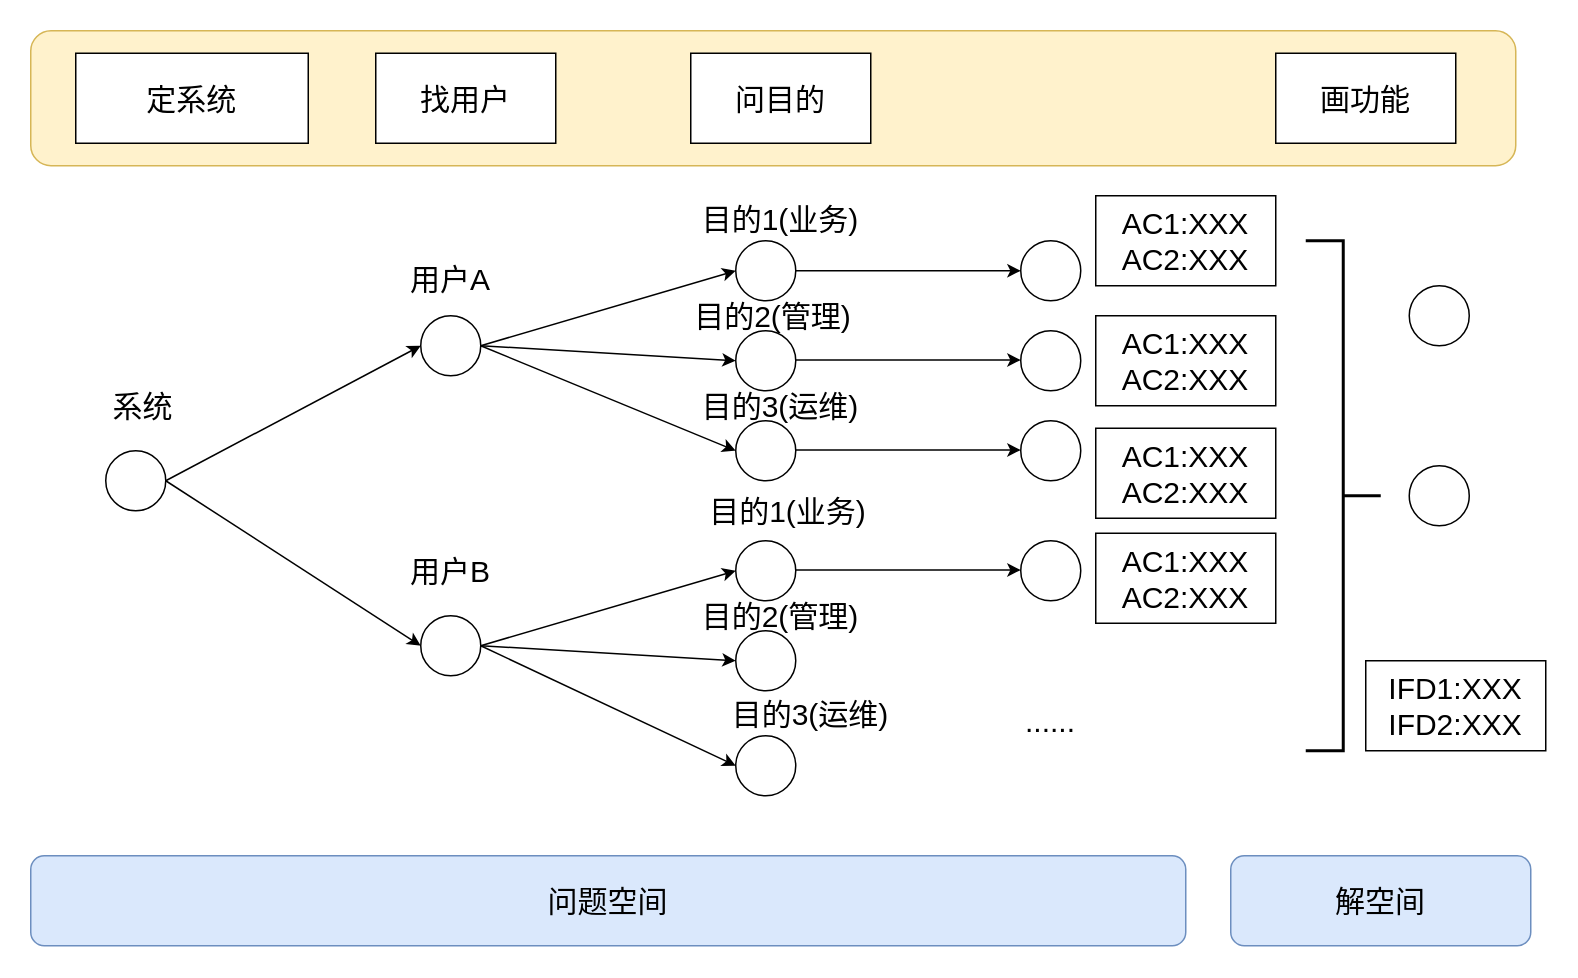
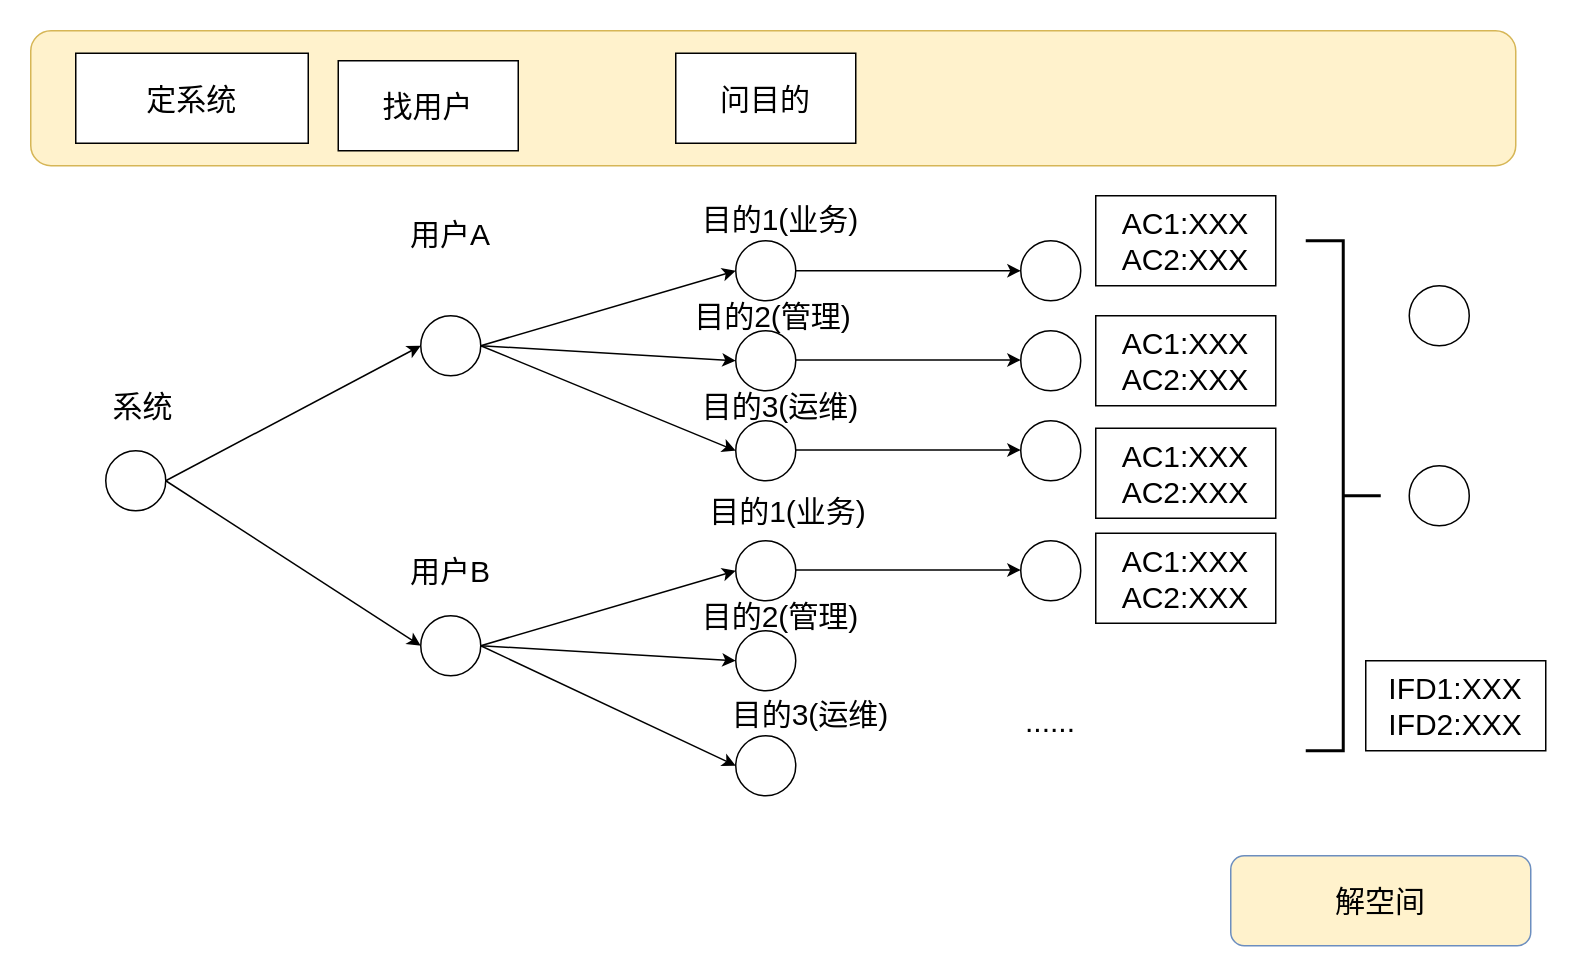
(466, 98) -> (428, 106)
(781, 98) -> (766, 98)
(1366, 98) -> none
(451, 278) -> (451, 233)
(608, 901) -> none
(1381, 901) -> (1381, 901)
